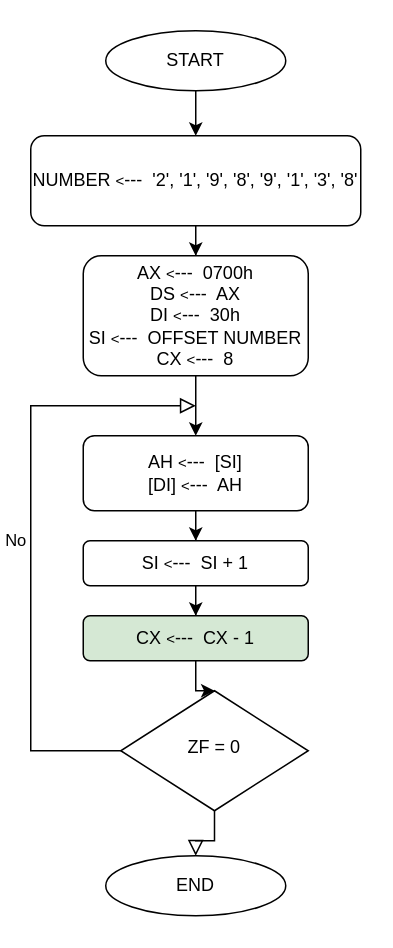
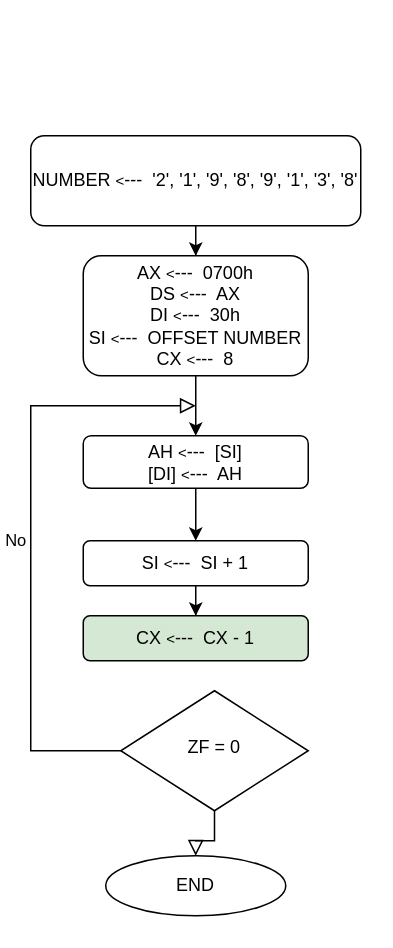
(196, 61) -> none
(196, 119) -> none
(196, 473) -> (196, 462)
(196, 680) -> none
